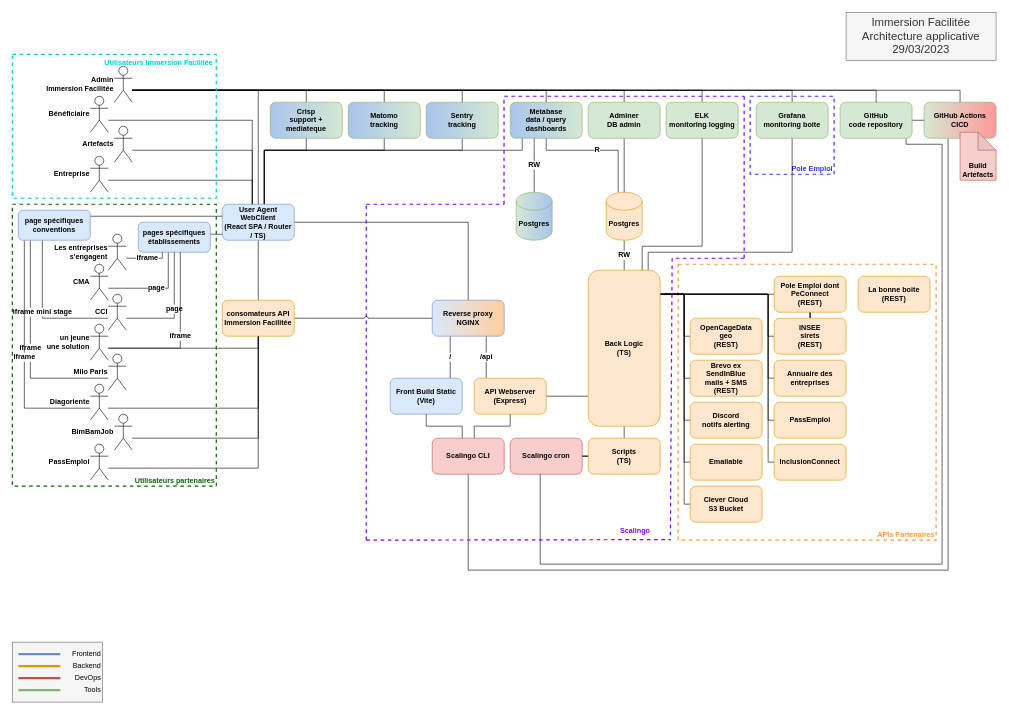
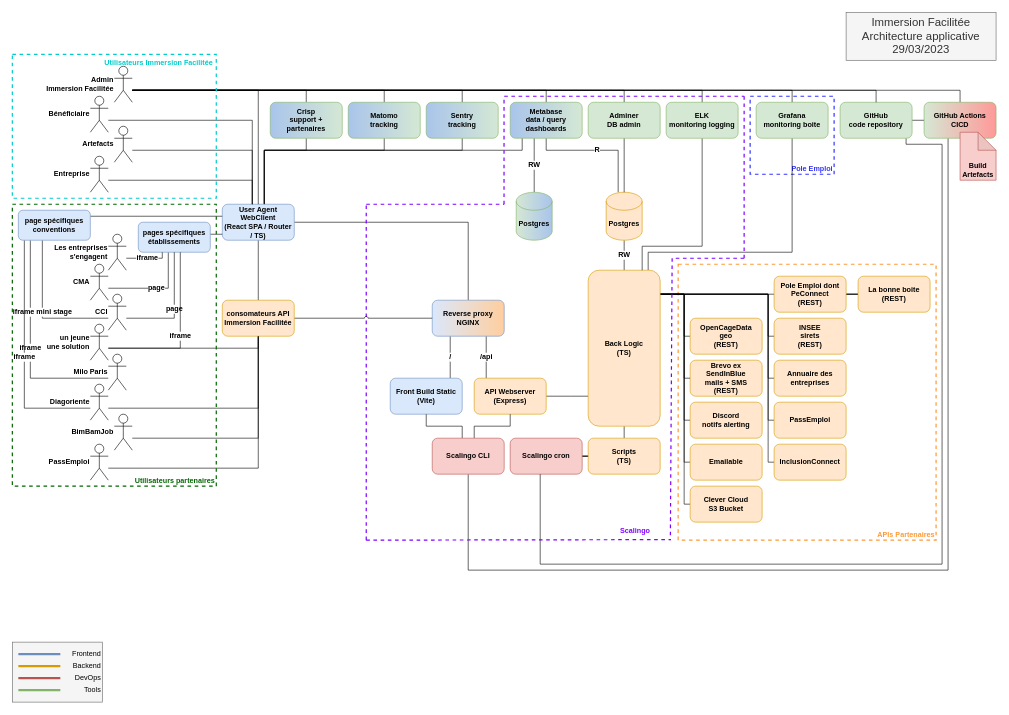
(306, 120) -> (306, 120)
(810, 315) -> (852, 294)
